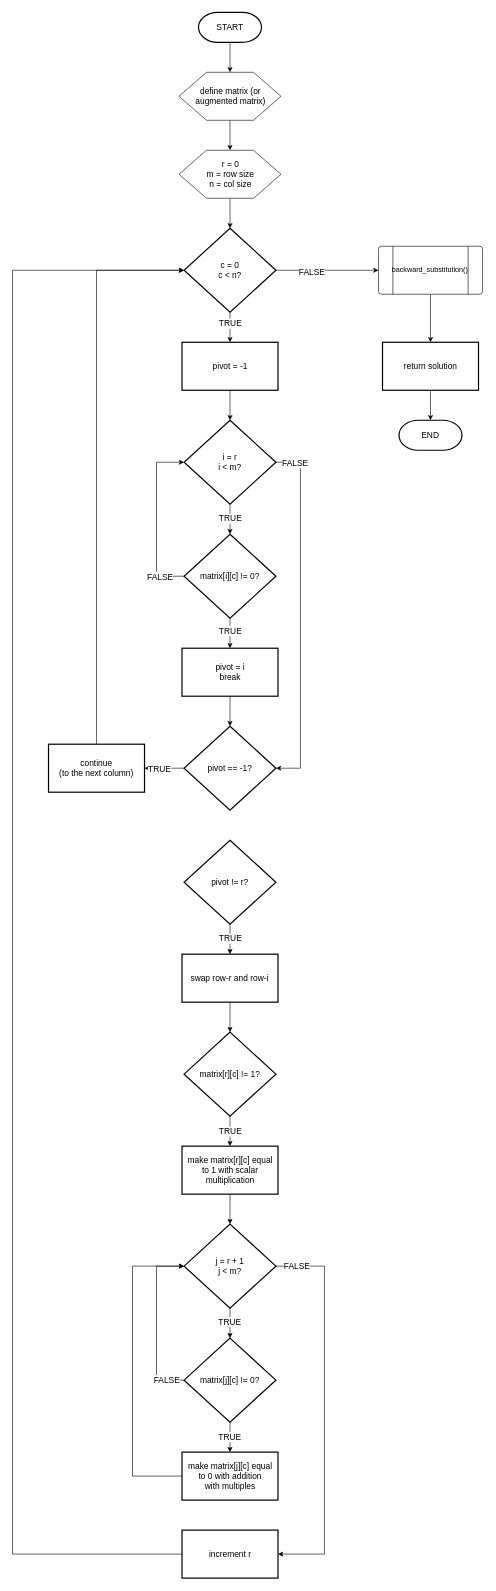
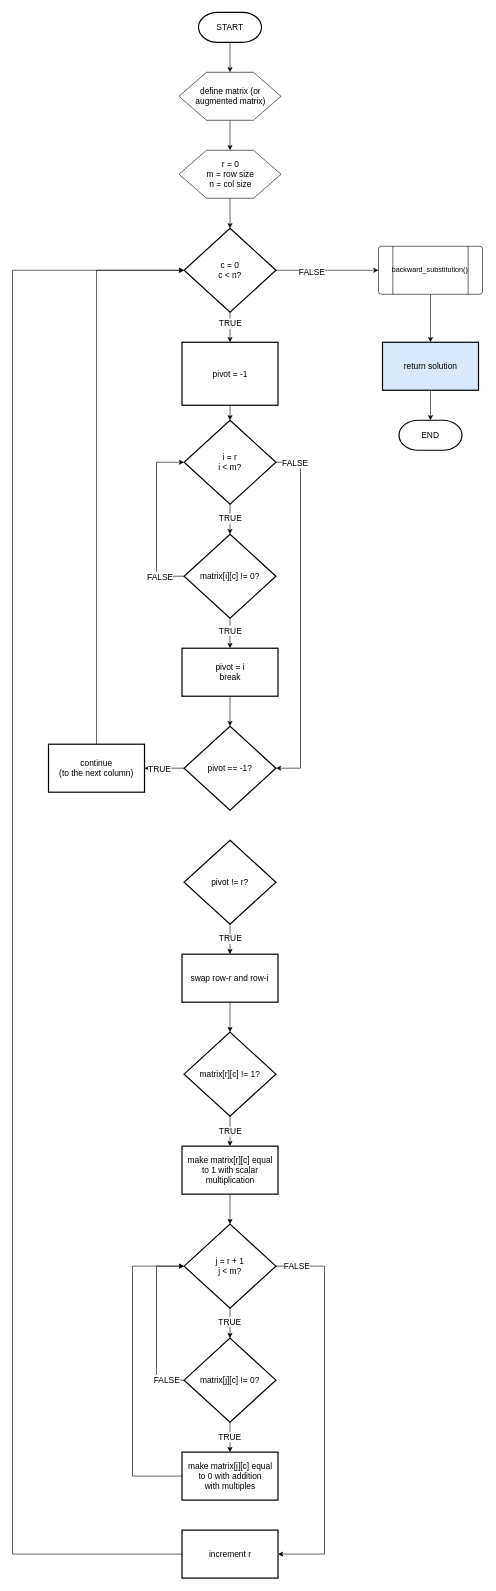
(230, 366) -> (230, 374)
(430, 366) -> (430, 366)
